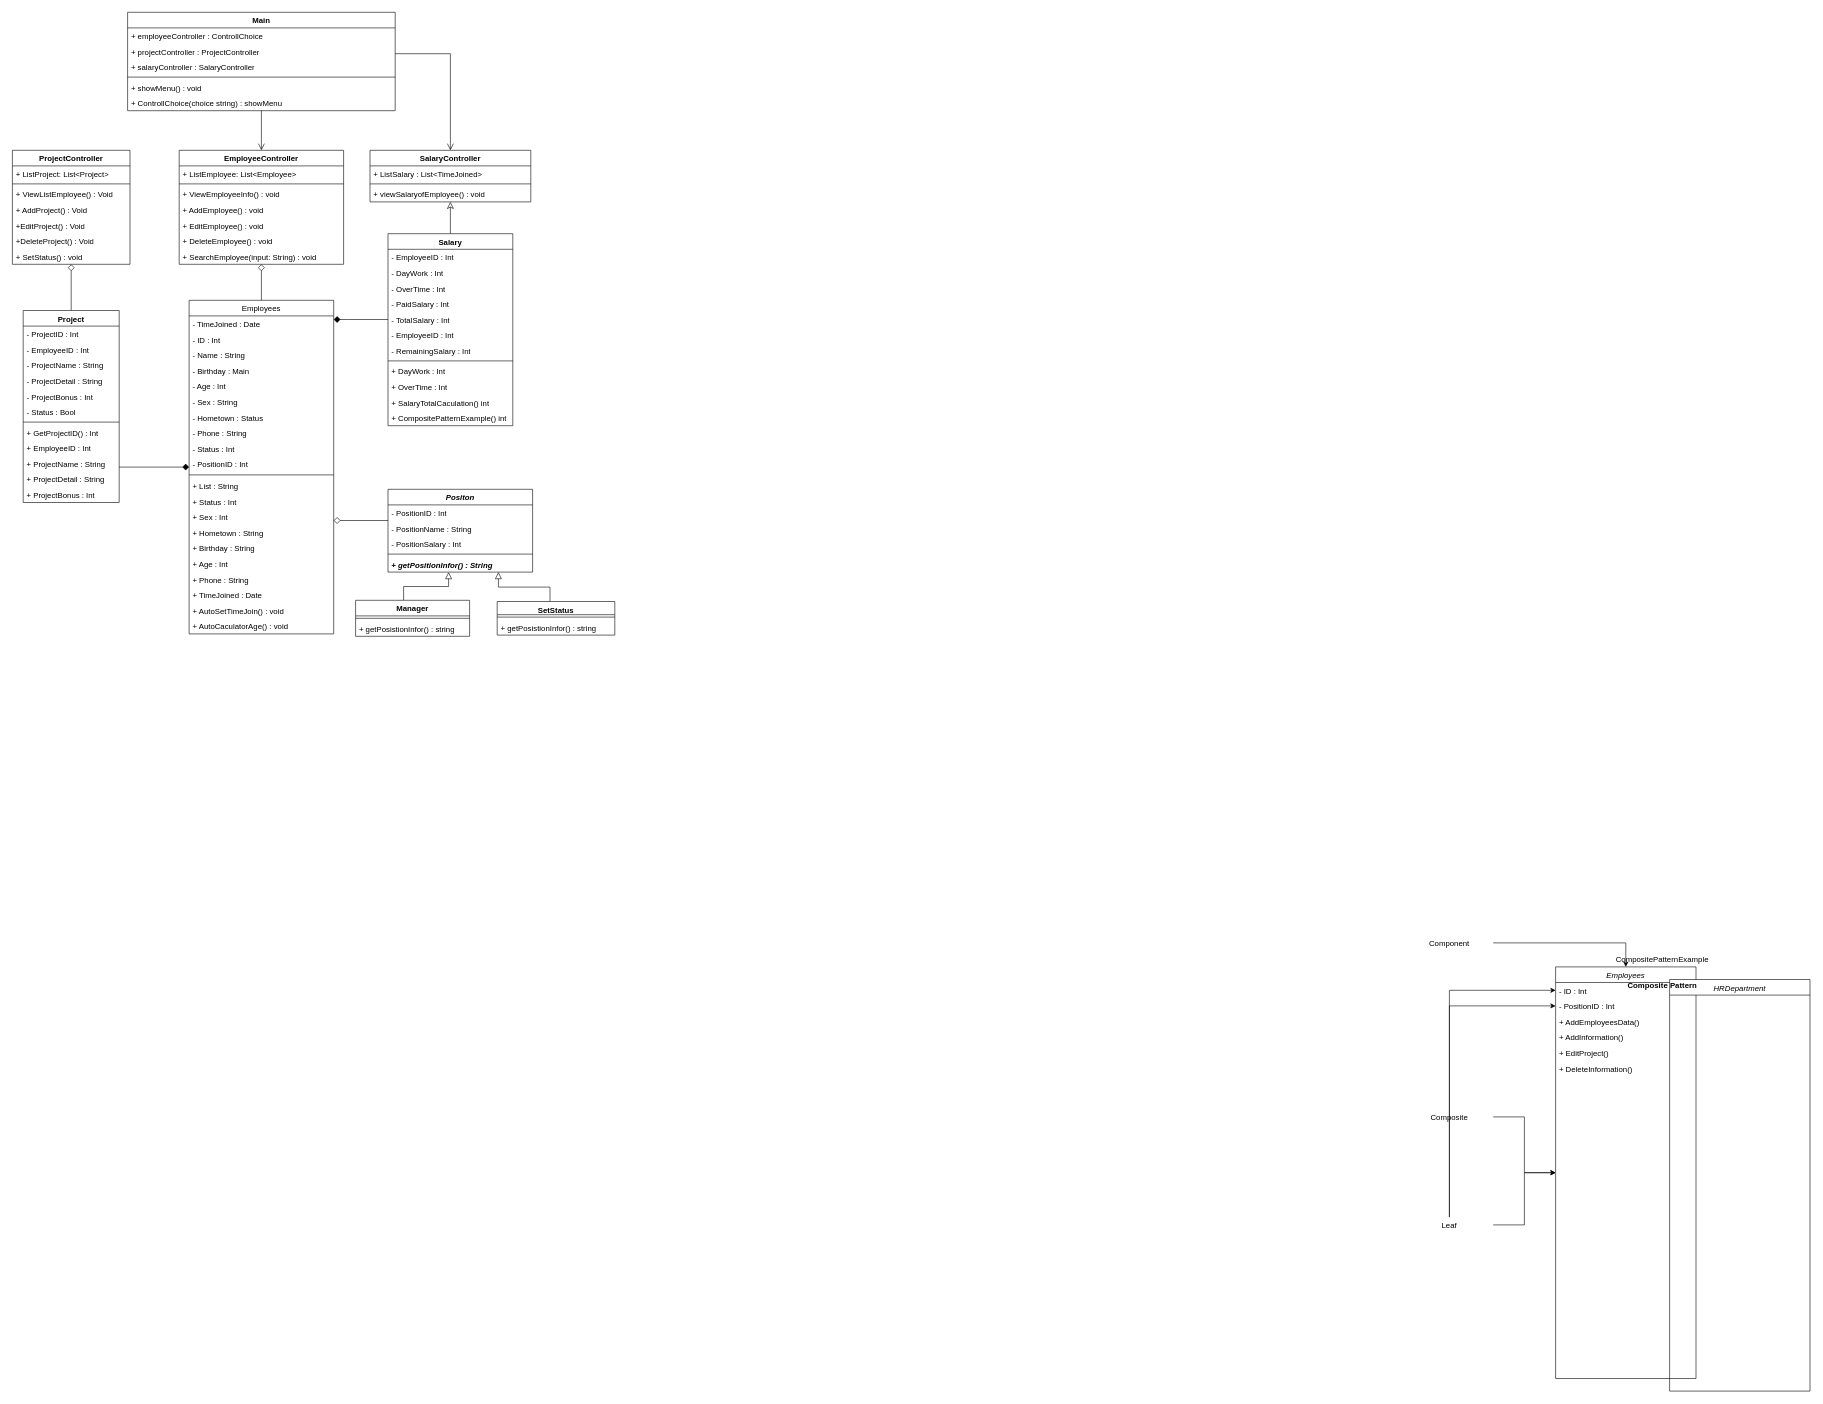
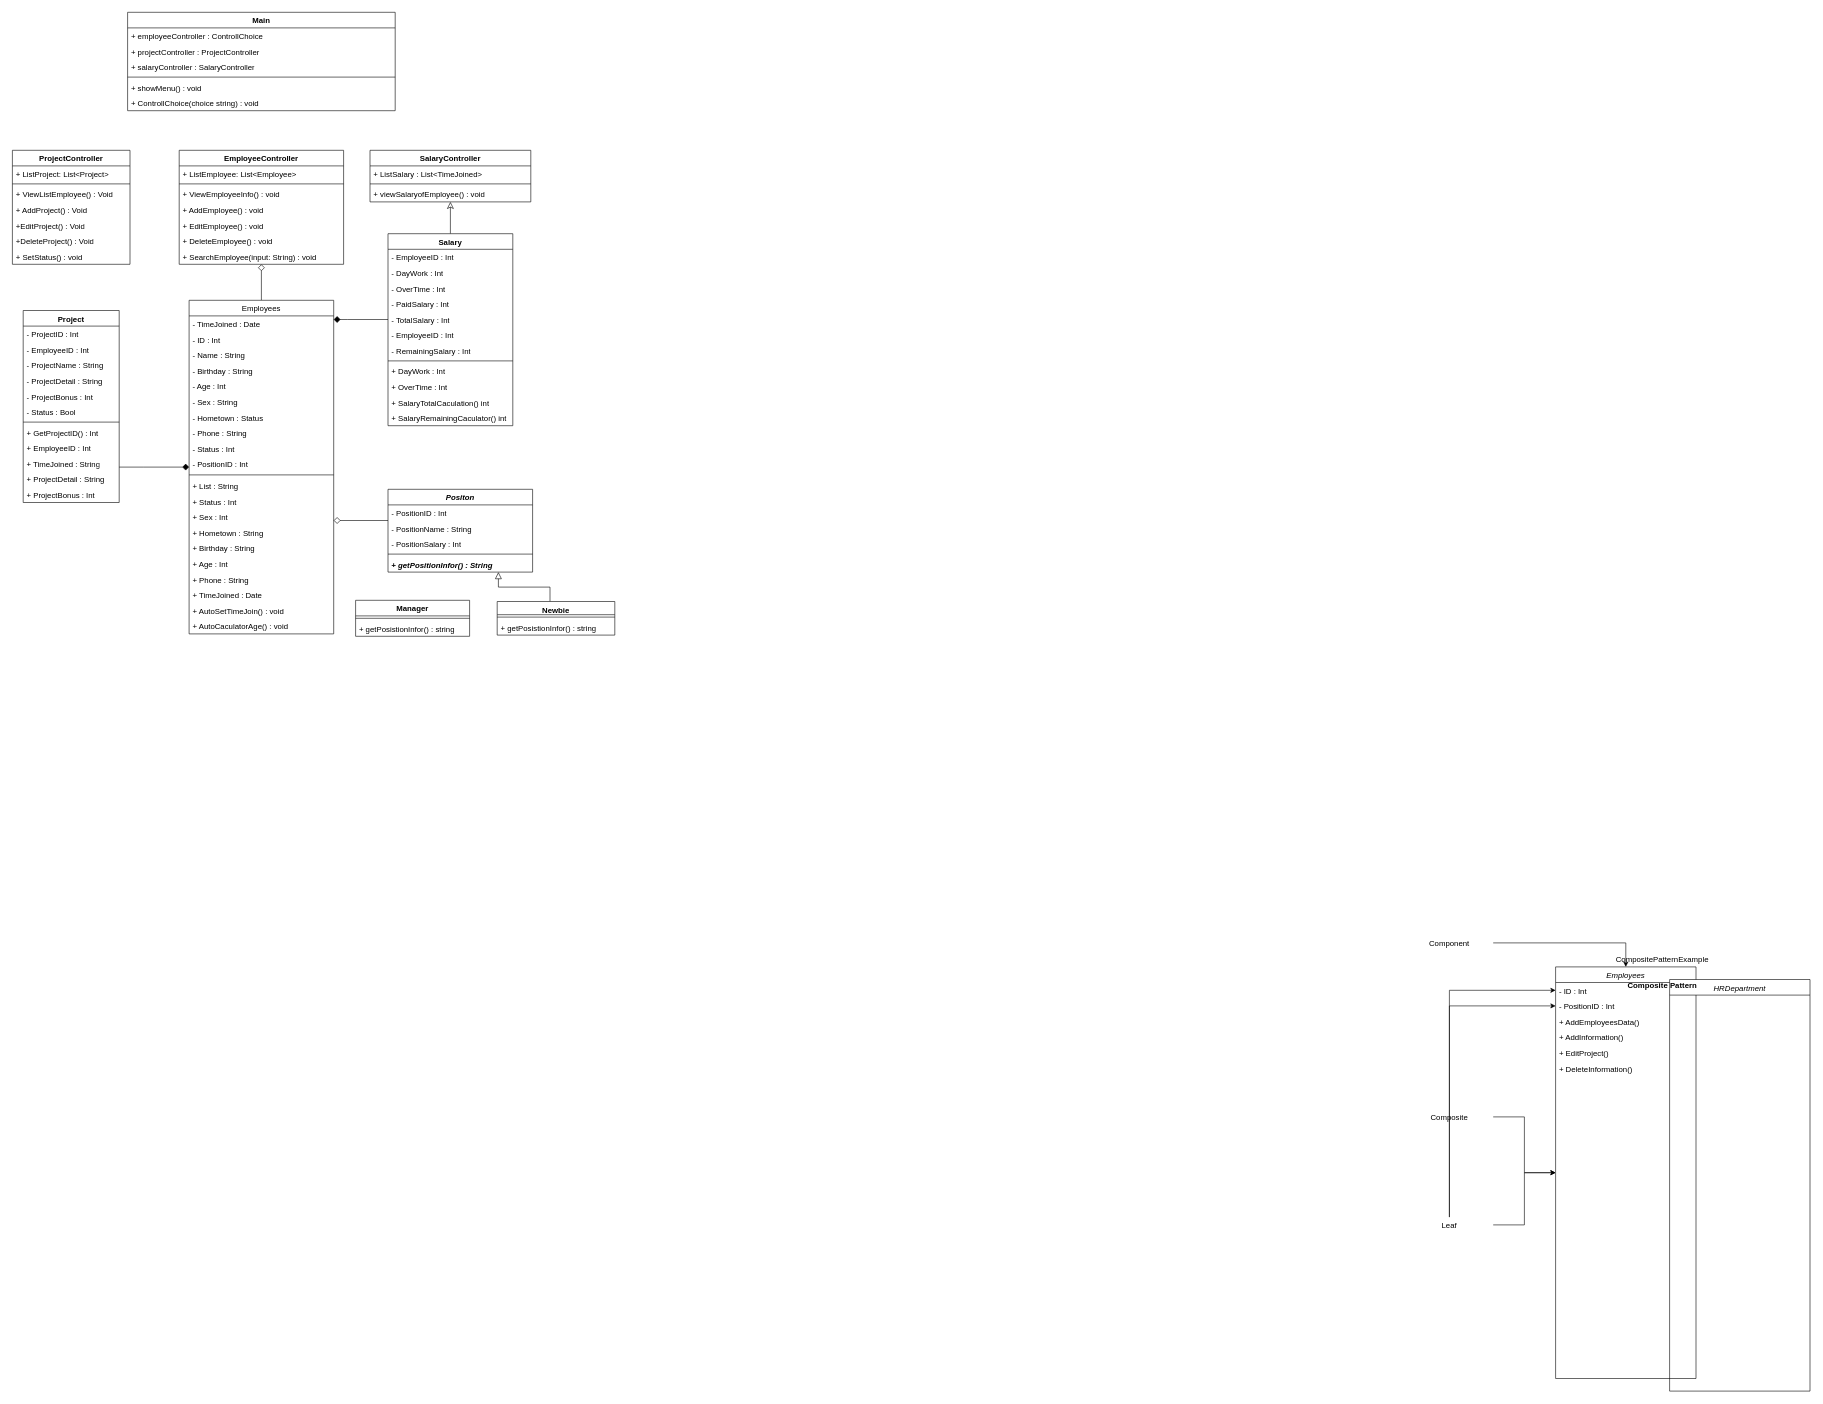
(450, 75) -> none
(213, 104) -> (203, 104)
(261, 130) -> none
(71, 291) -> none
(223, 371) -> (228, 371)
(451, 424) -> (451, 424)
(70, 465) -> (65, 465)
(422, 587) -> none
(556, 610) -> (556, 610)
